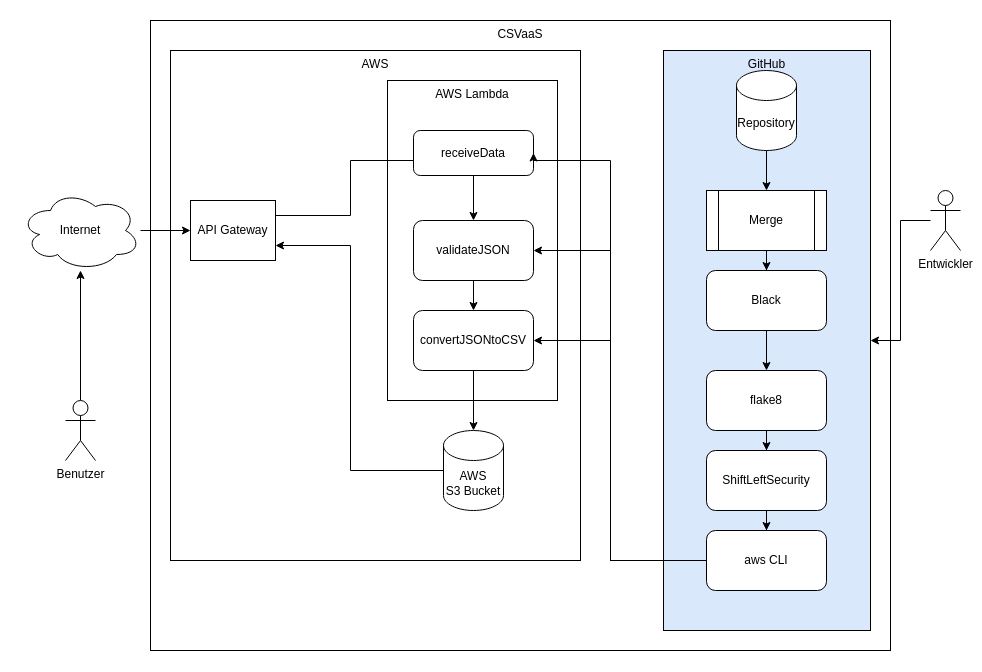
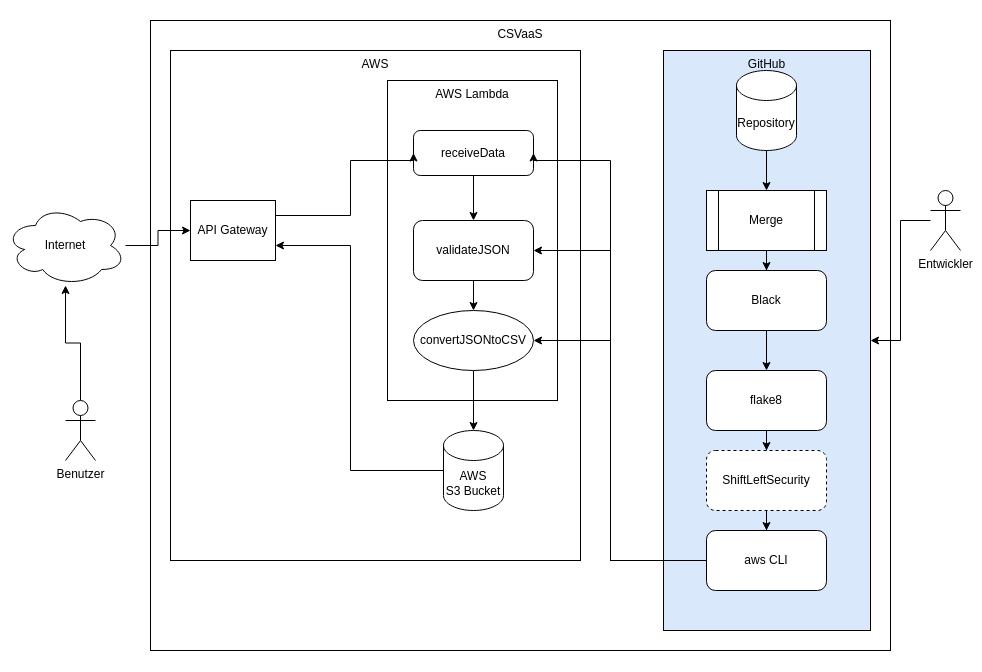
(414, 161) -> (411, 161)
(81, 231) -> (66, 246)
(474, 341) -> (474, 341)
(767, 481) -> (767, 481)
